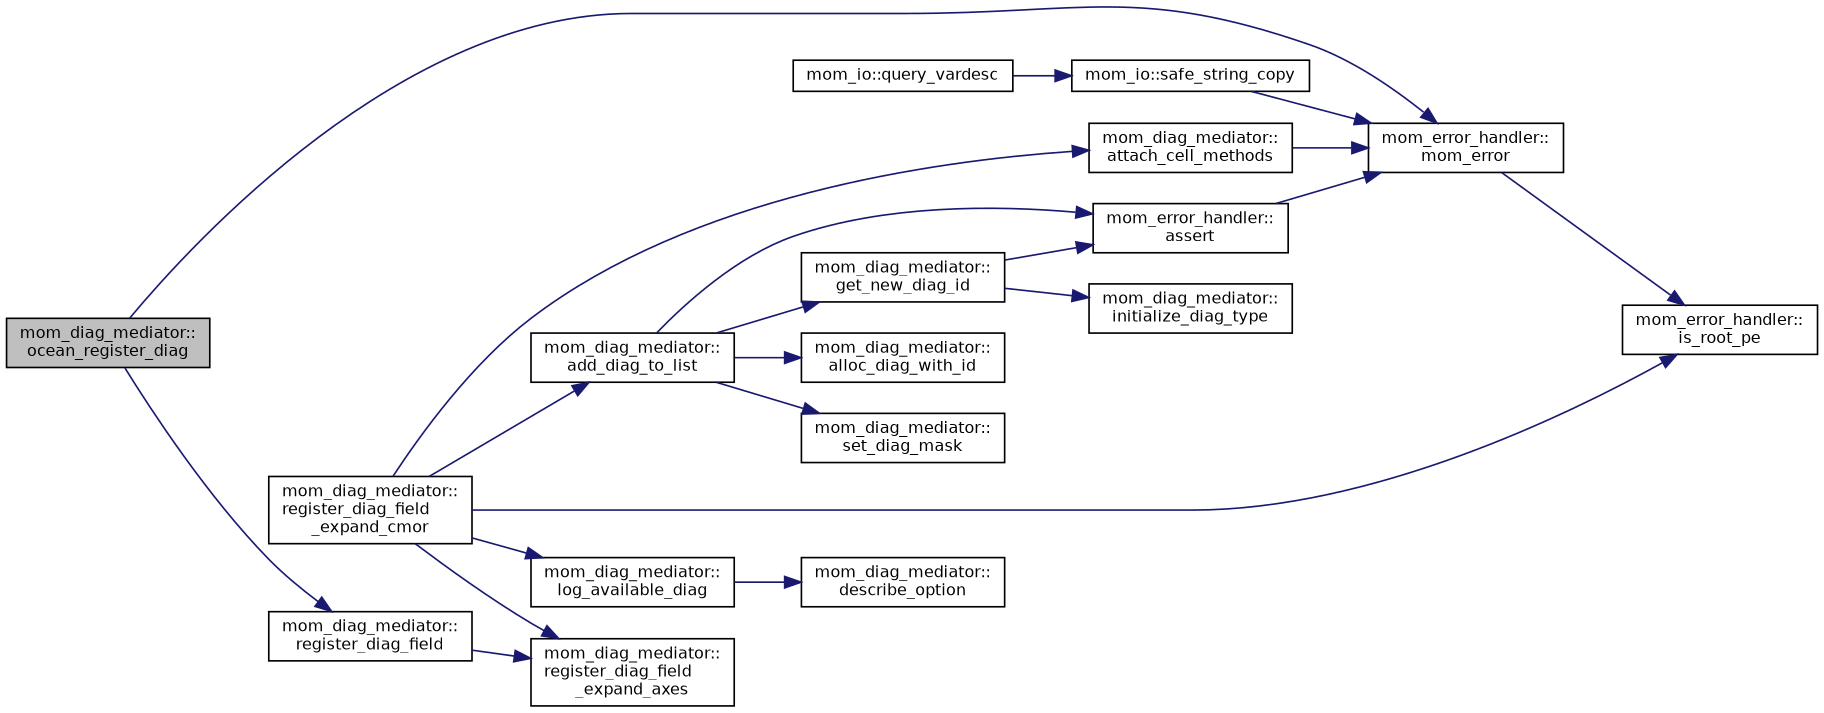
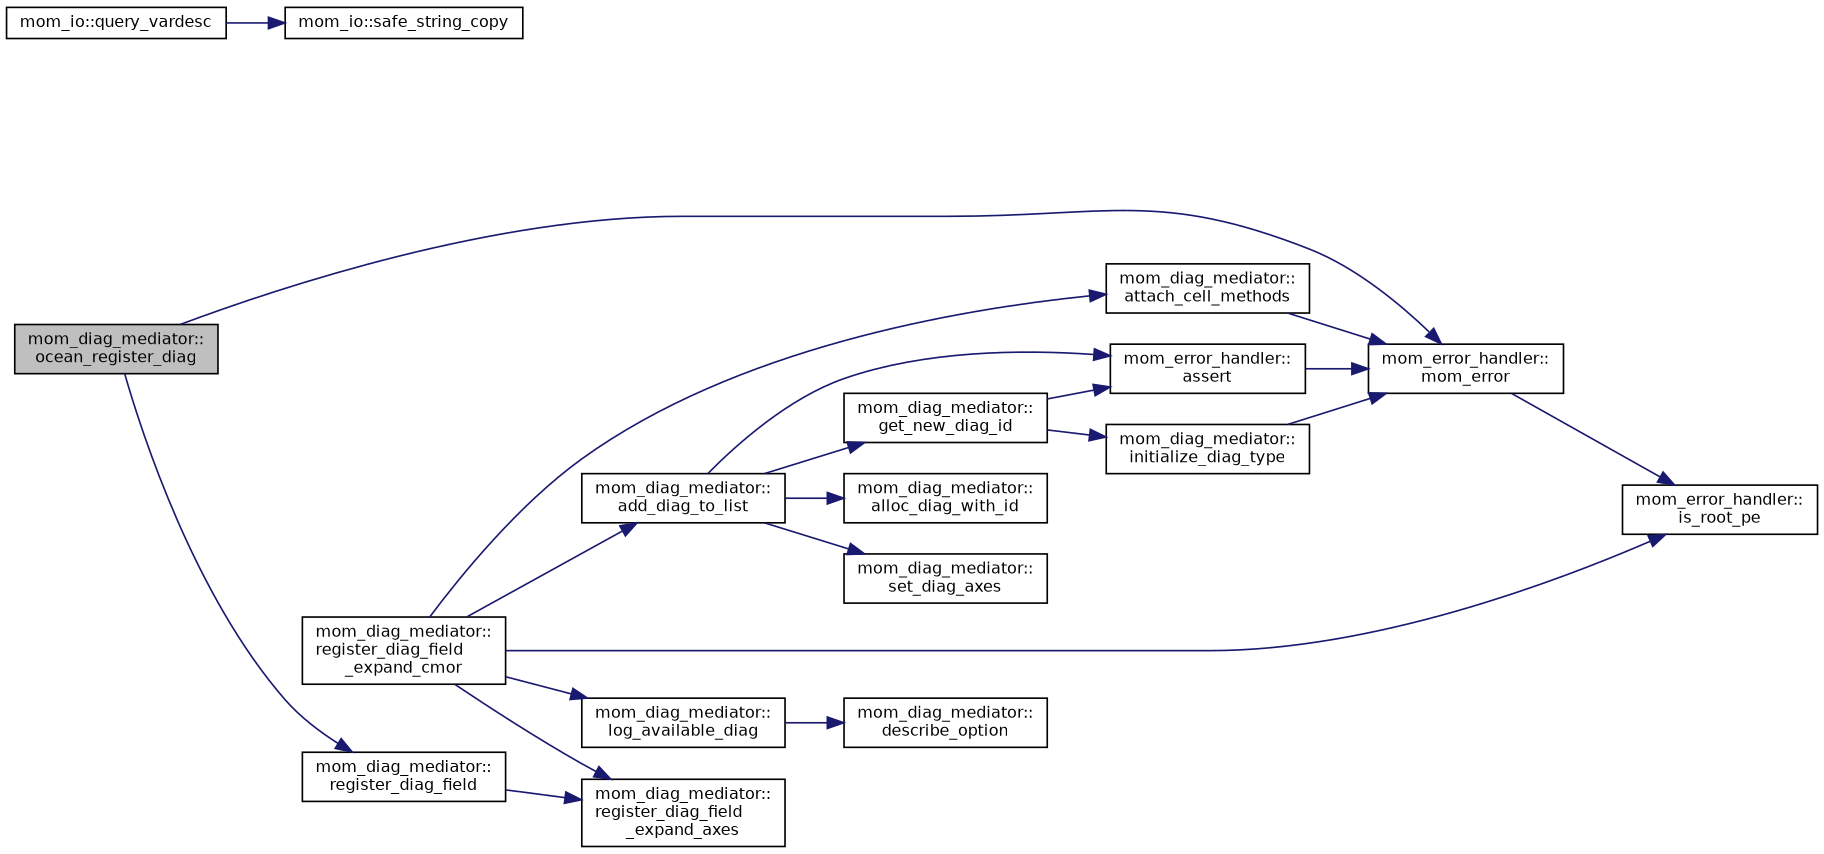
(1303, 105) -> (1329, 411)
(903, 438) -> (946, 579)
